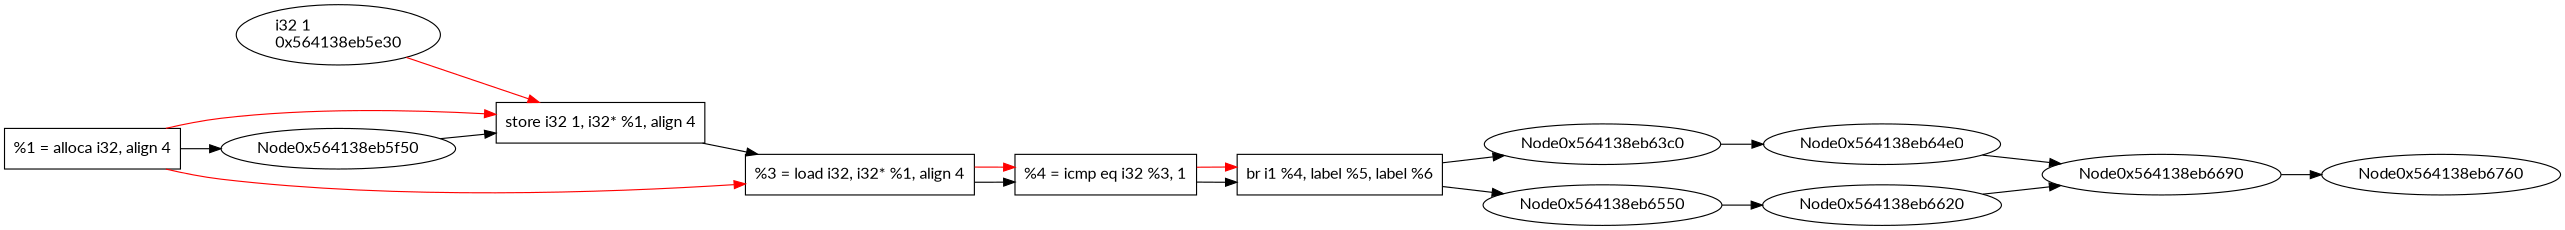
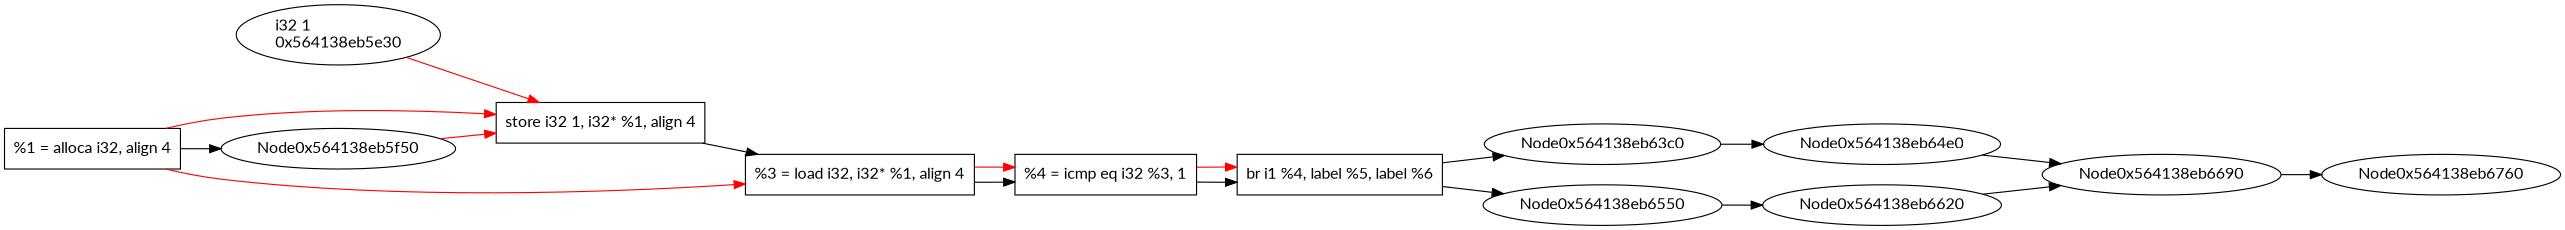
(463, 136) -> (463, 136)
